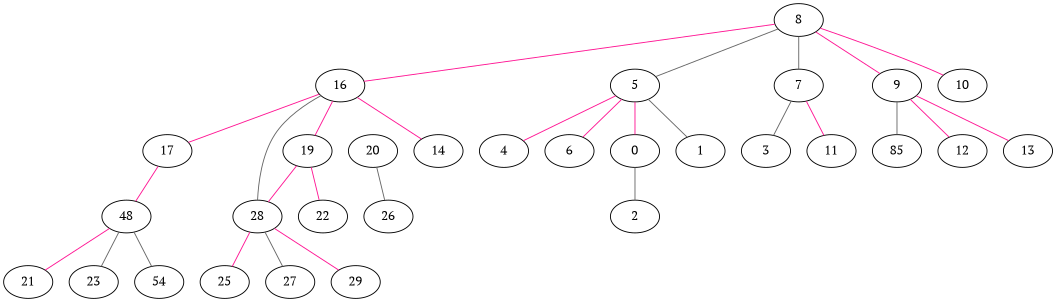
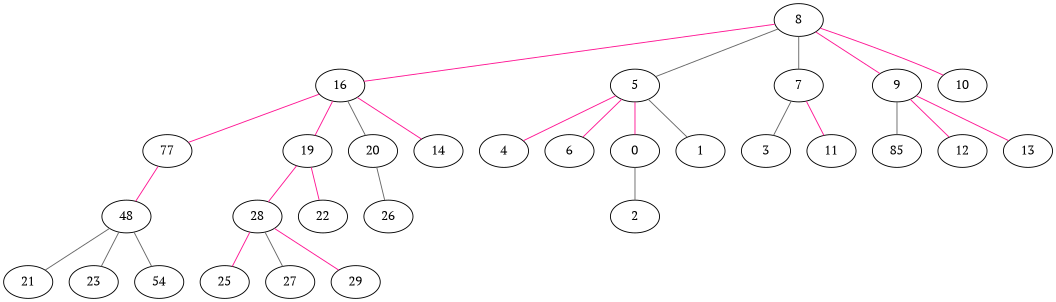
(273, 138) -> (357, 118)
(167, 151) -> (167, 151)
(77, 249) -> (77, 249)
